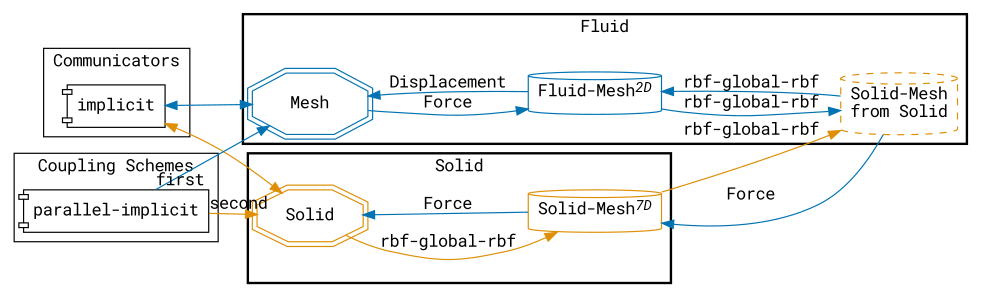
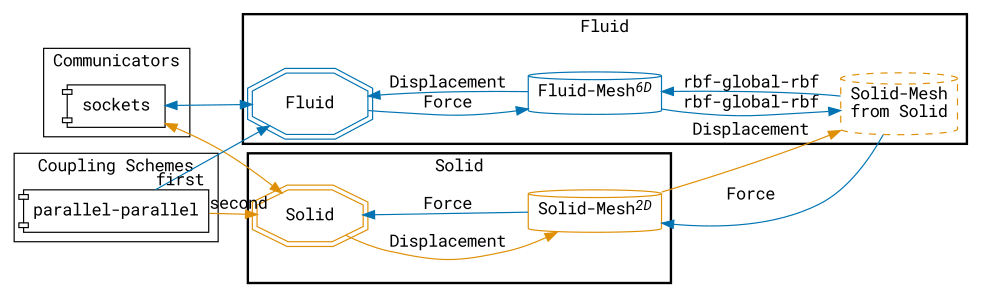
(644, 91) -> (644, 91)
(310, 104) -> (310, 104)
(116, 106) -> (116, 106)
(751, 130) -> (751, 130)
(644, 209) -> (644, 209)
(116, 211) -> (116, 211)
(448, 242) -> (448, 242)
